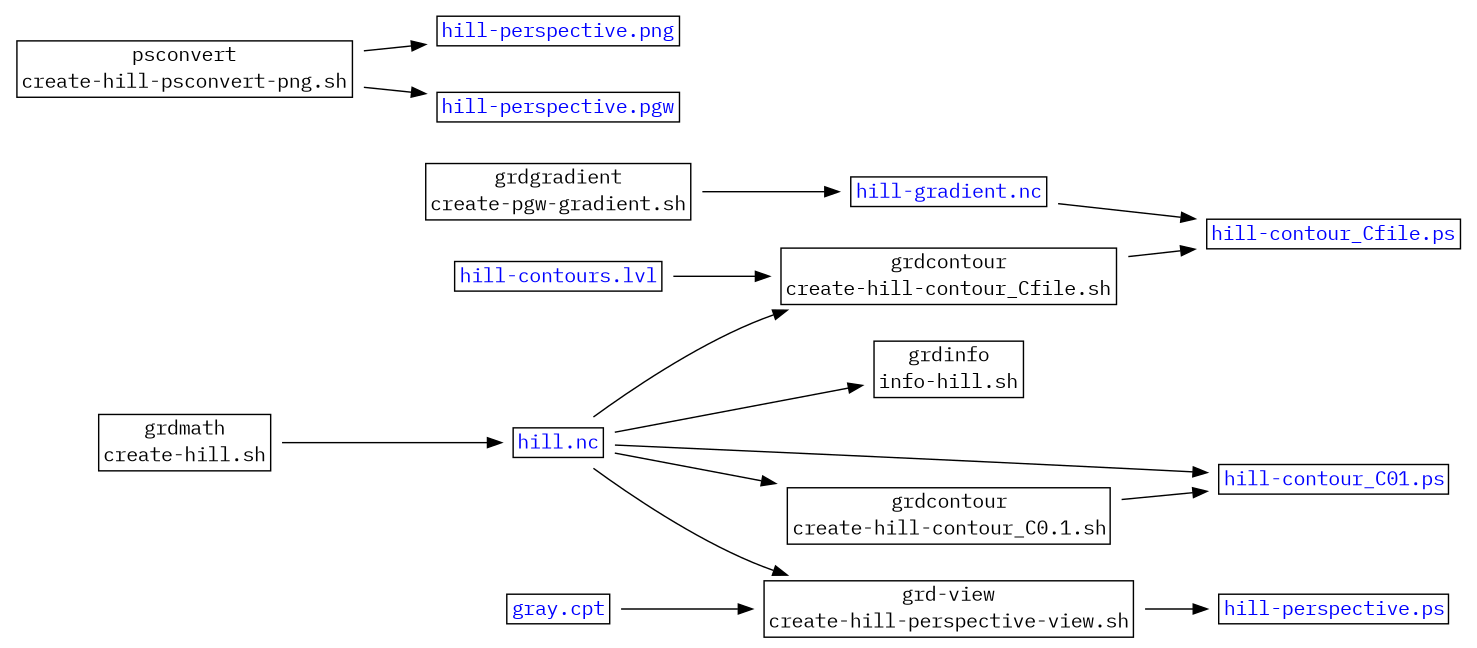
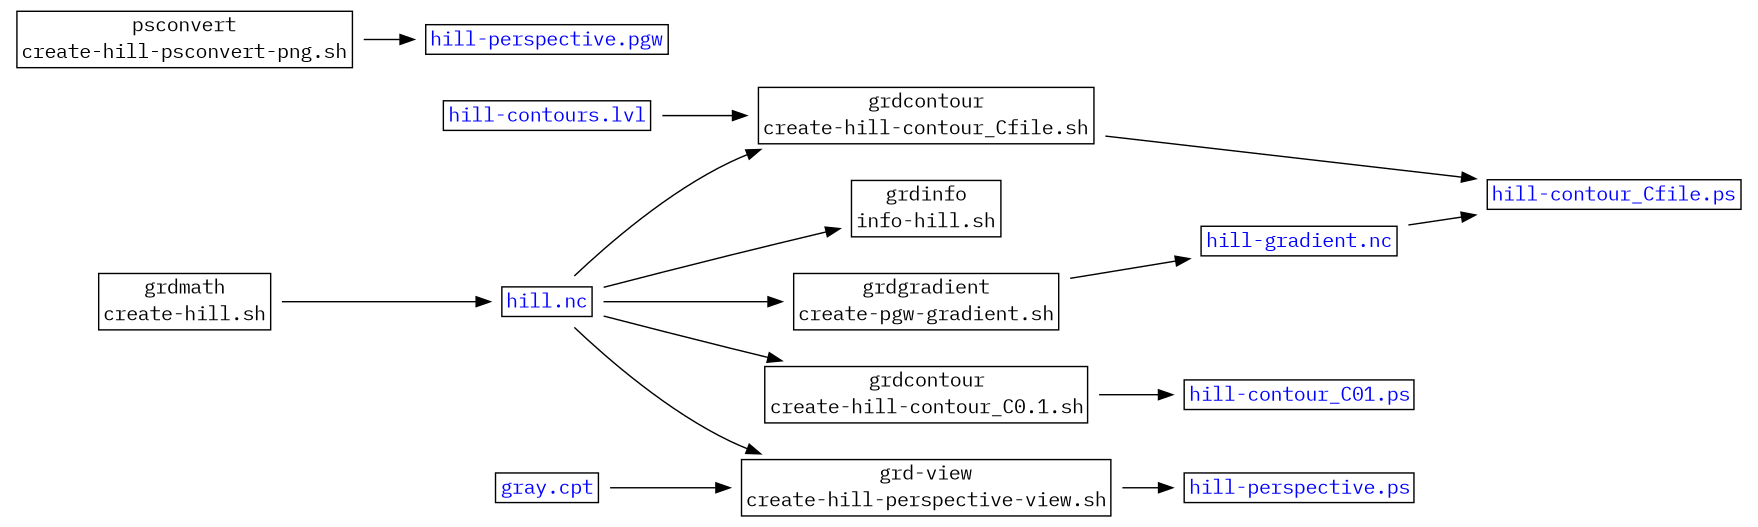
(558, 31) -> none
(904, 458) -> (686, 302)
